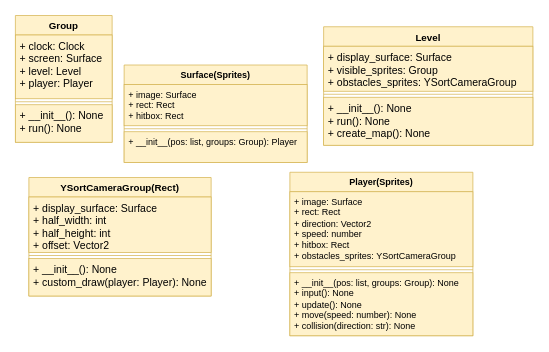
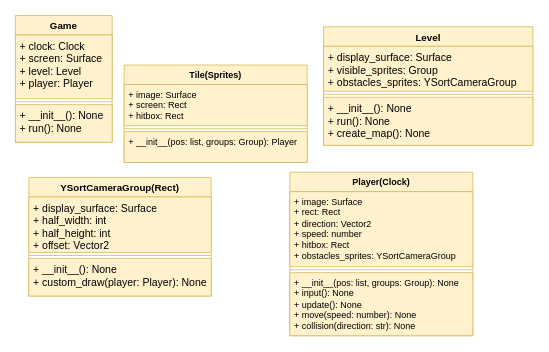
(64, 26) -> (64, 26)
(216, 76) -> (216, 76)
(164, 106) -> (164, 106)
(381, 183) -> (381, 183)
